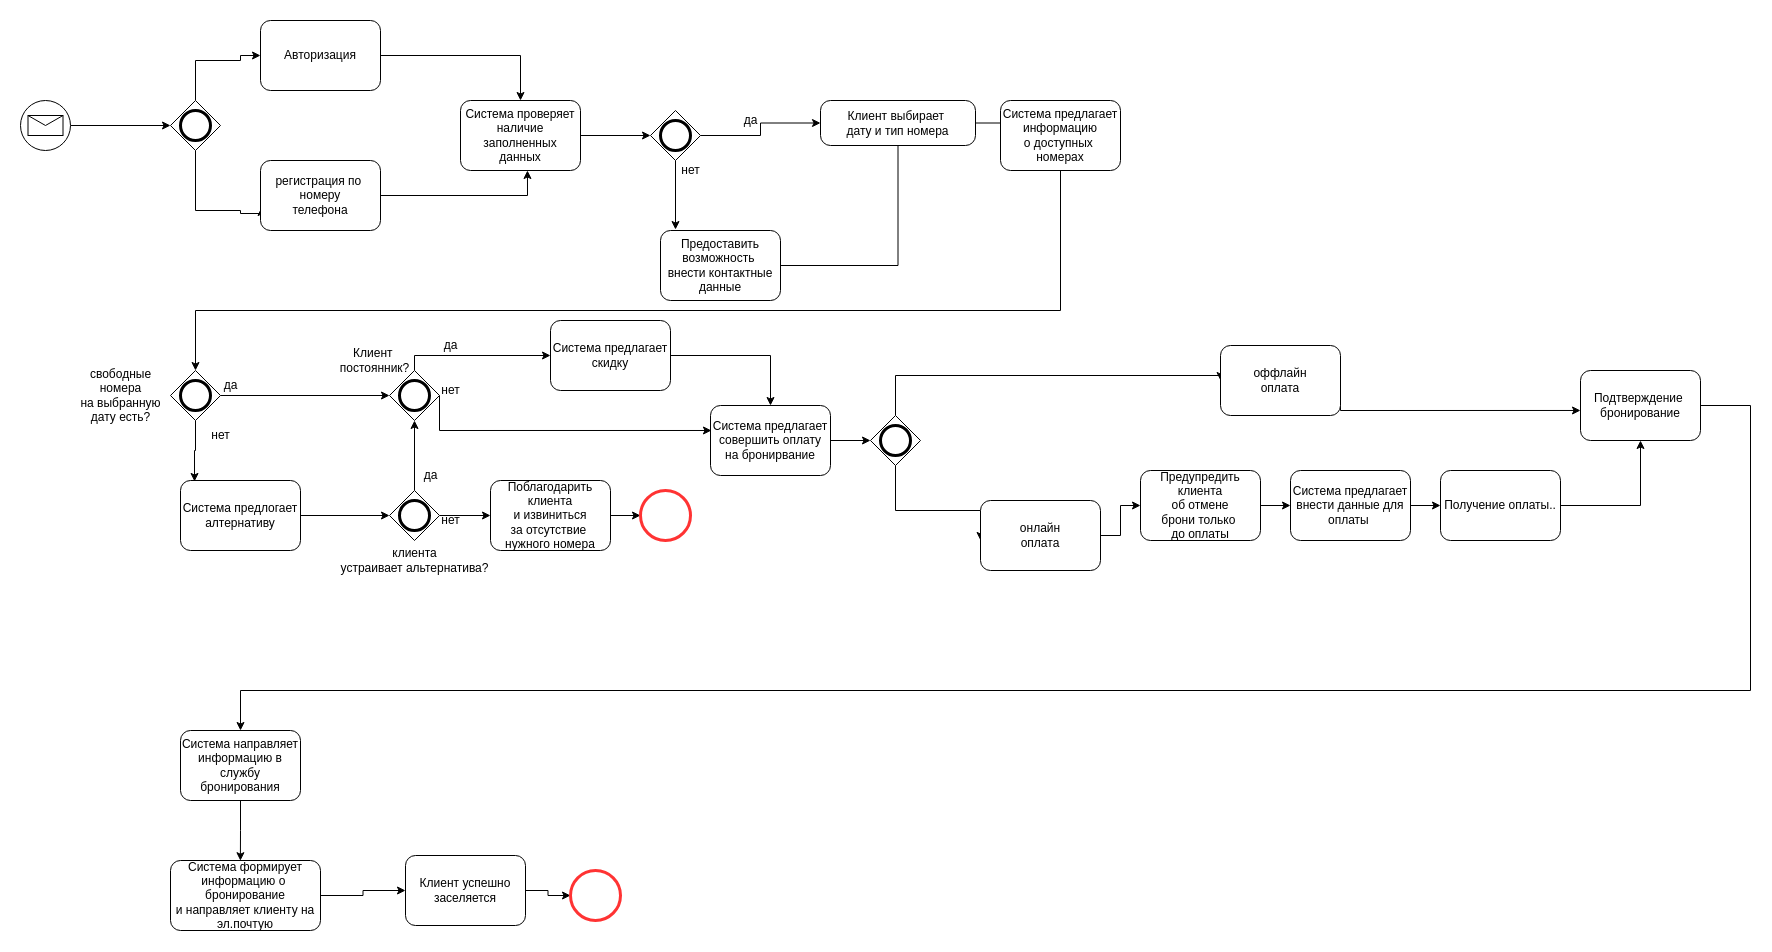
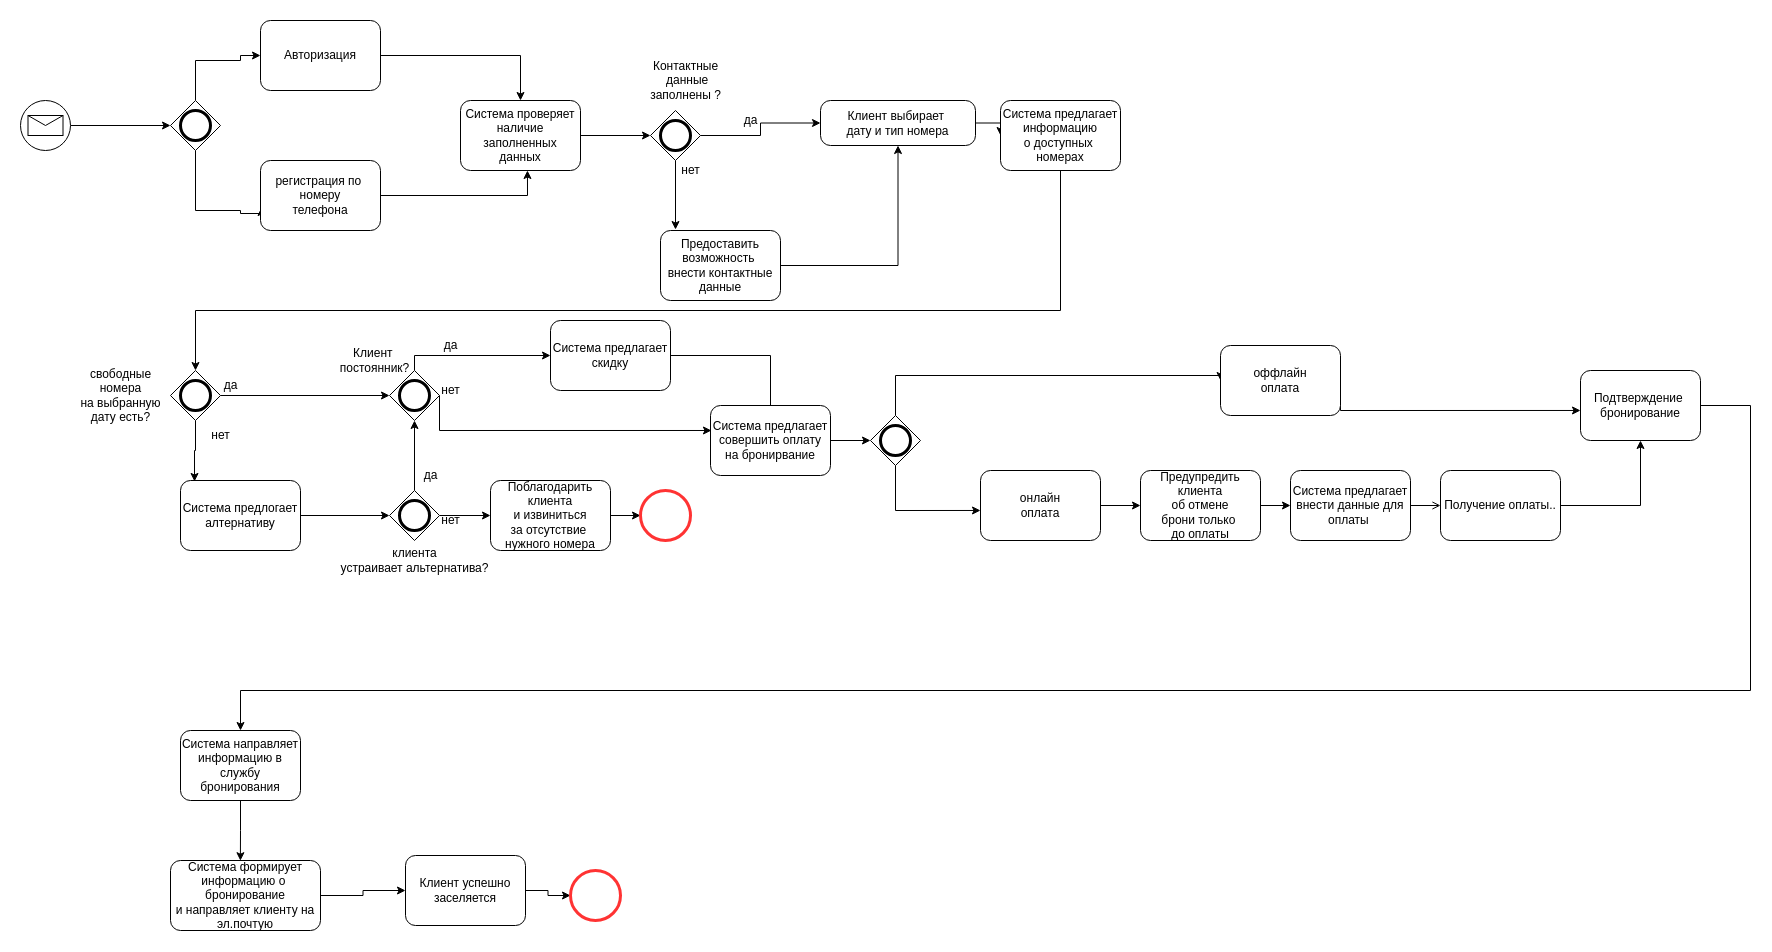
none -> (686, 81)
(1001, 130) -> (1001, 127)
(898, 152) -> (898, 154)
(771, 397) -> (771, 400)
(1432, 506) -> (1433, 506)
(1041, 536) -> (1041, 506)
